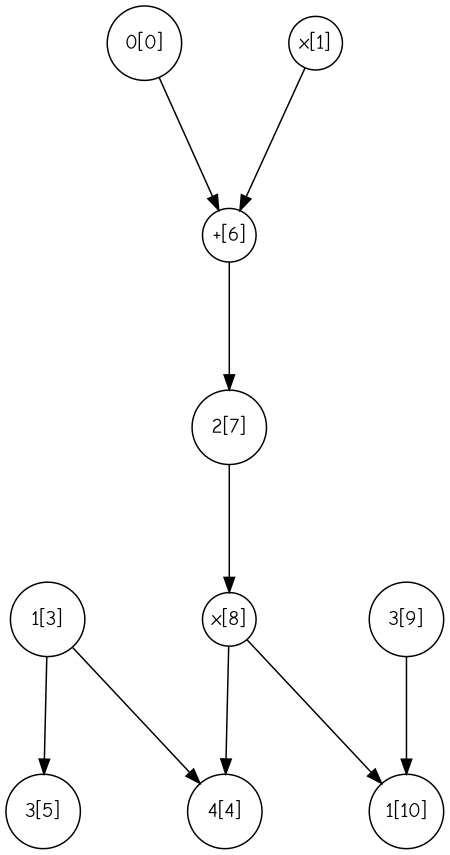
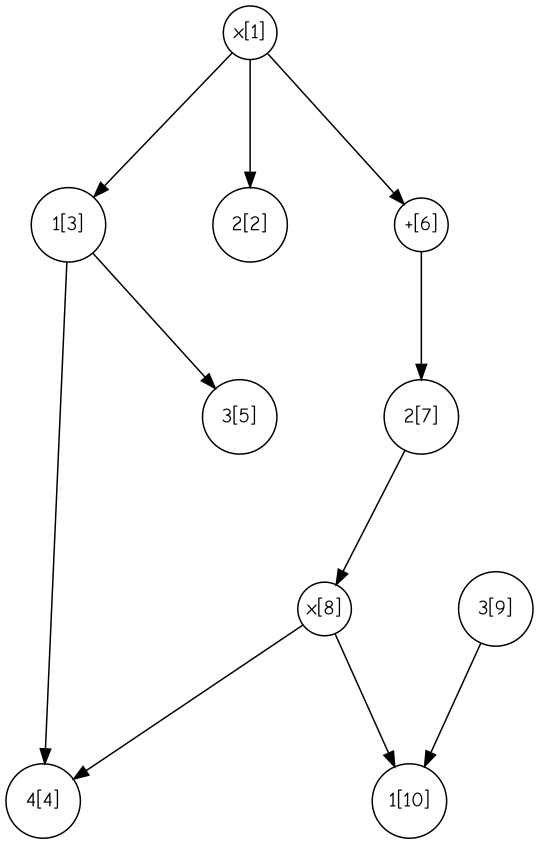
(144, 43) -> none
none -> (168, 119)
none -> (250, 225)
